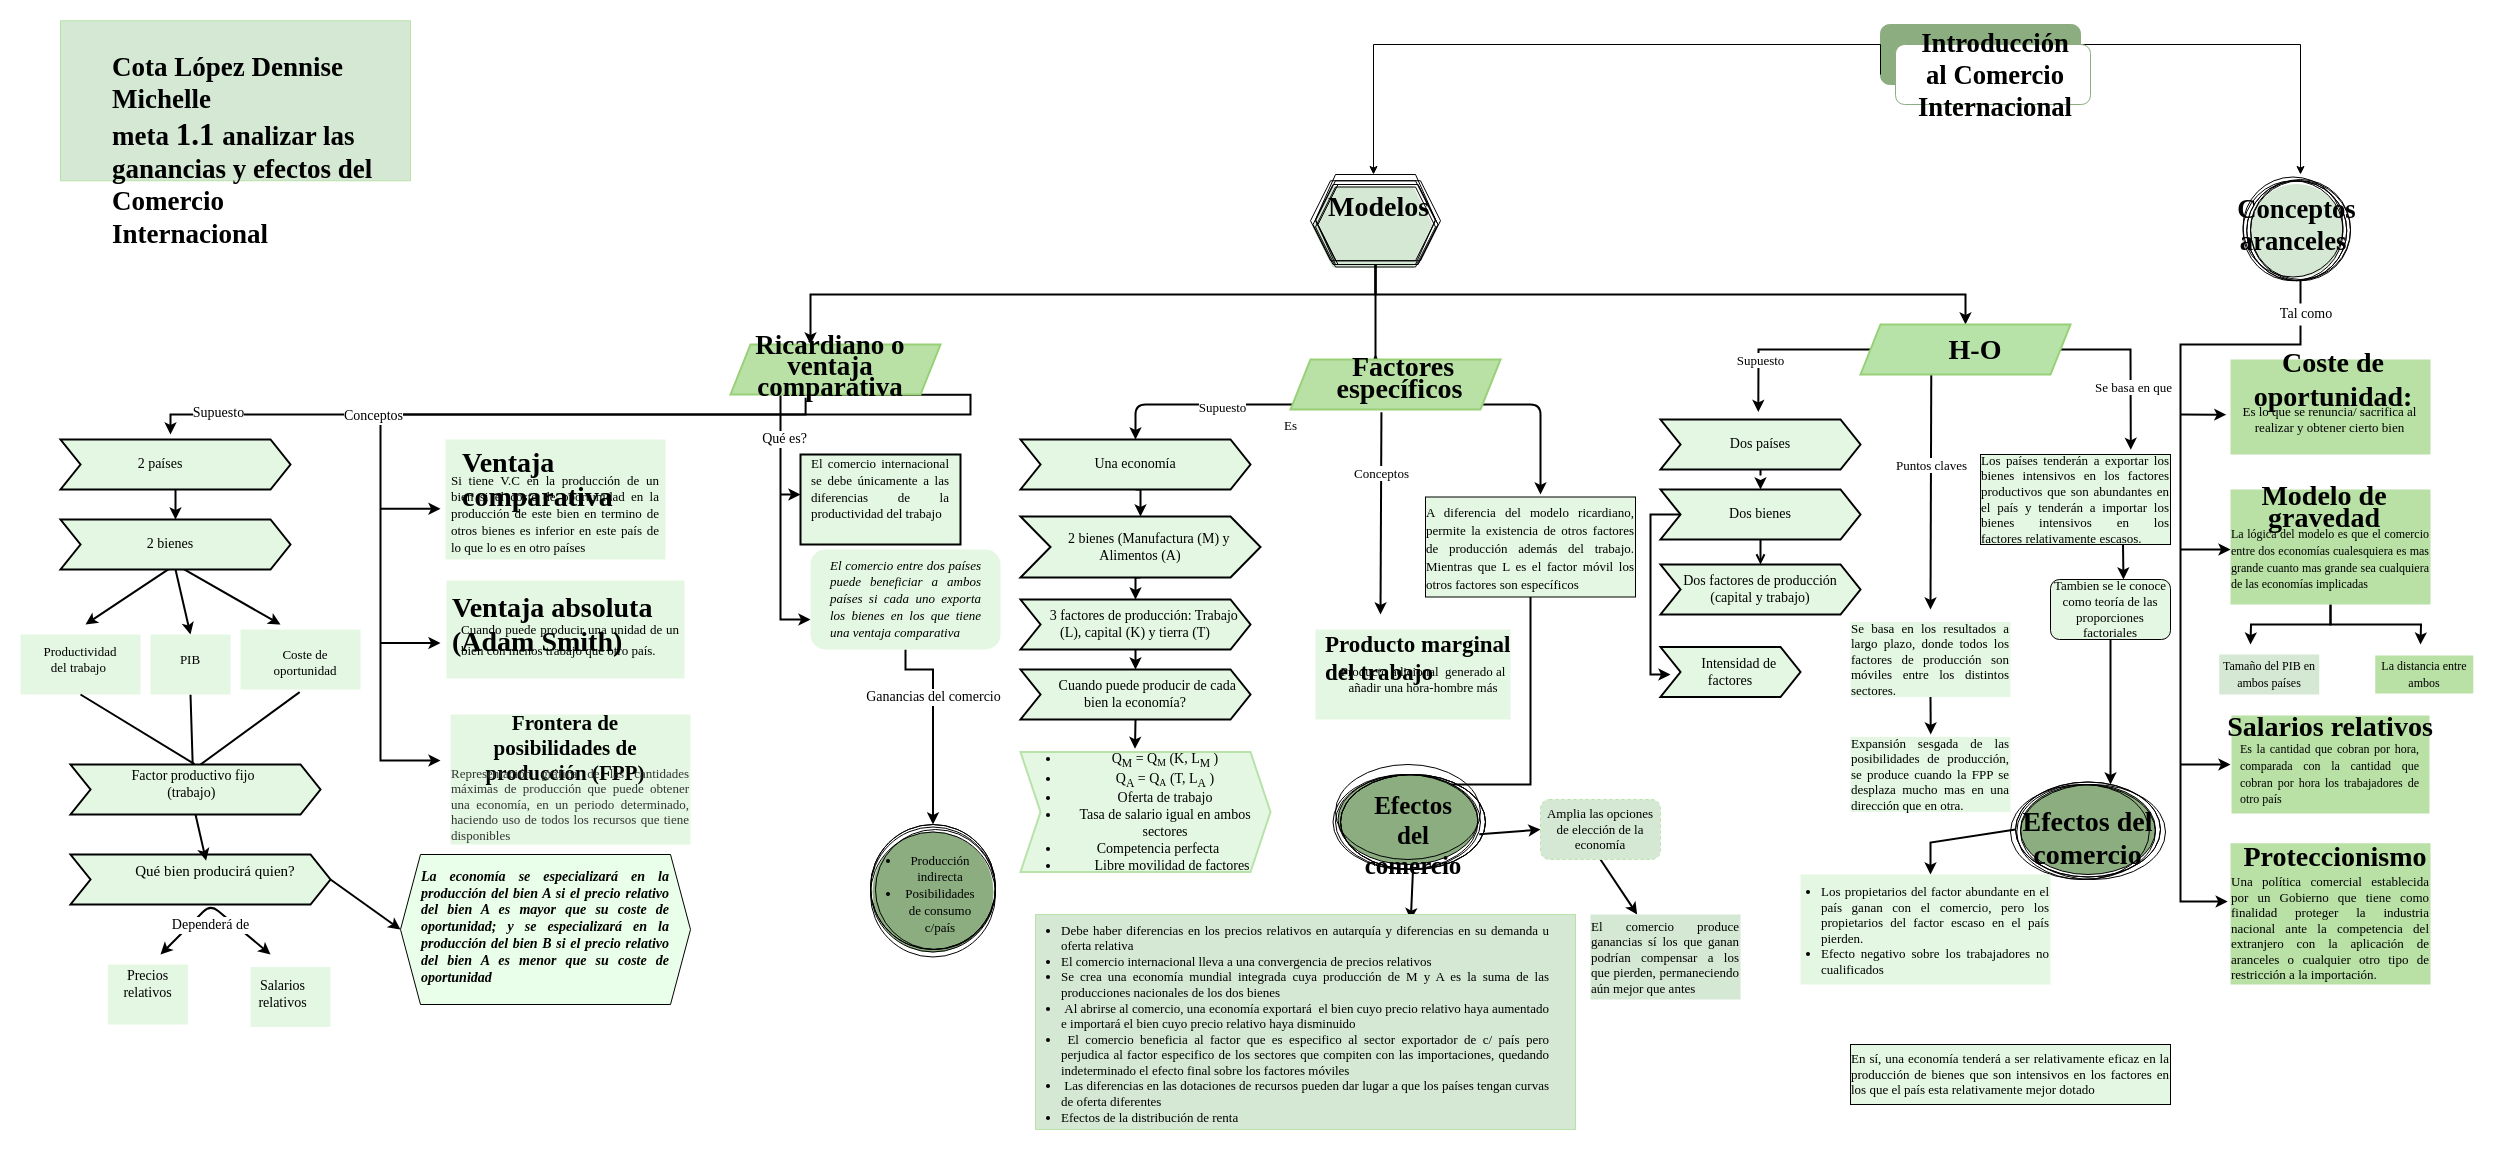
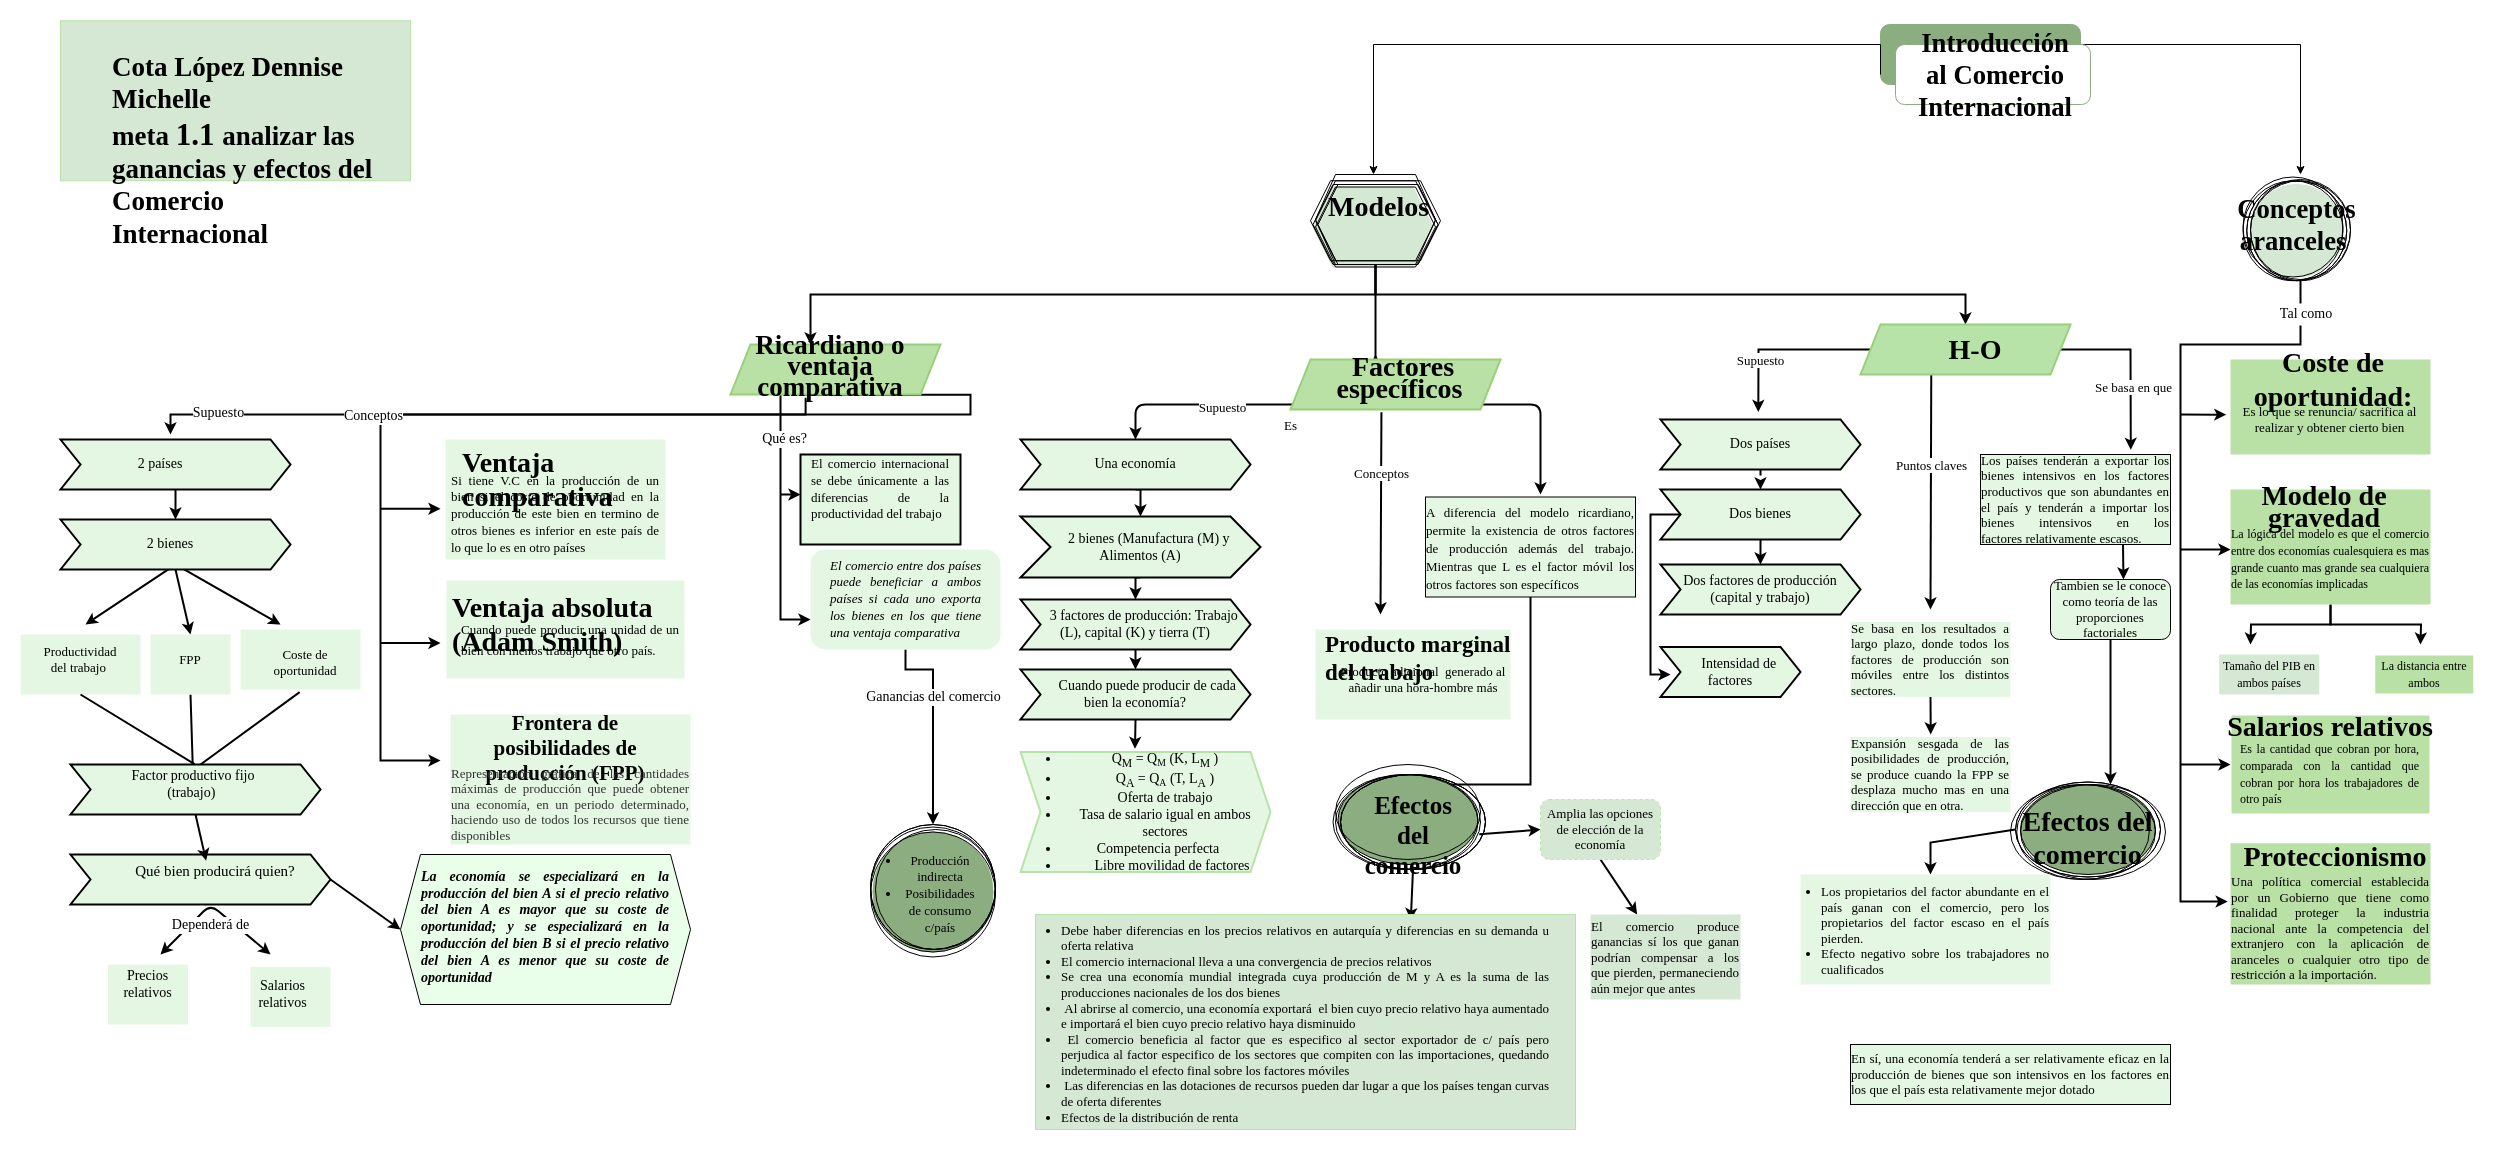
(1761, 555) -> (1761, 554)
(191, 660) -> (191, 660)
